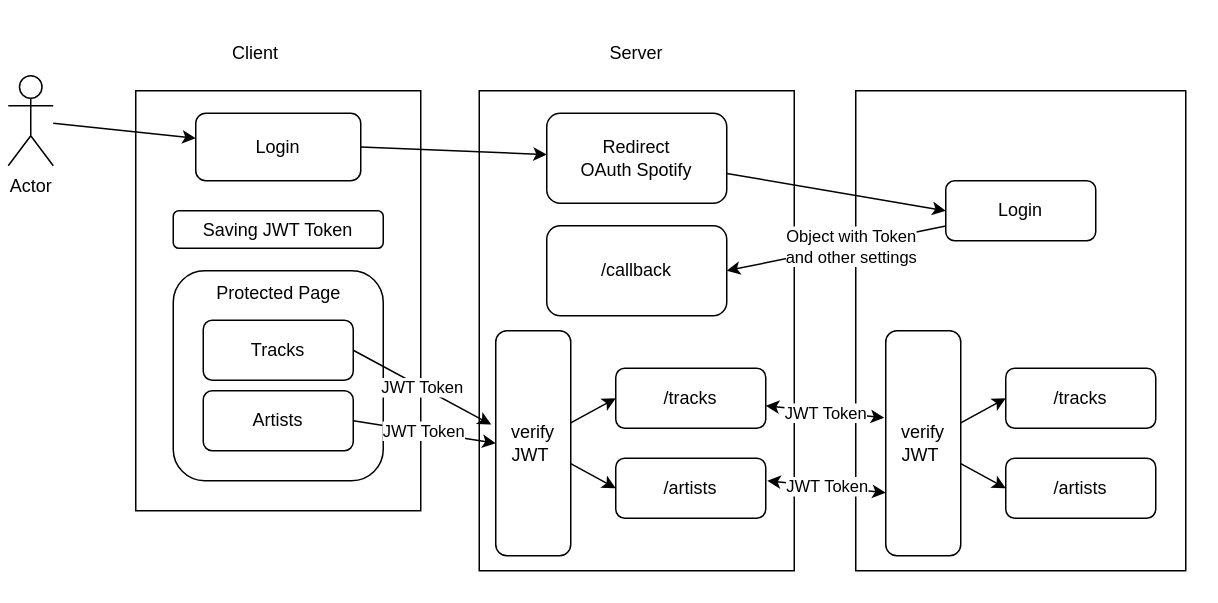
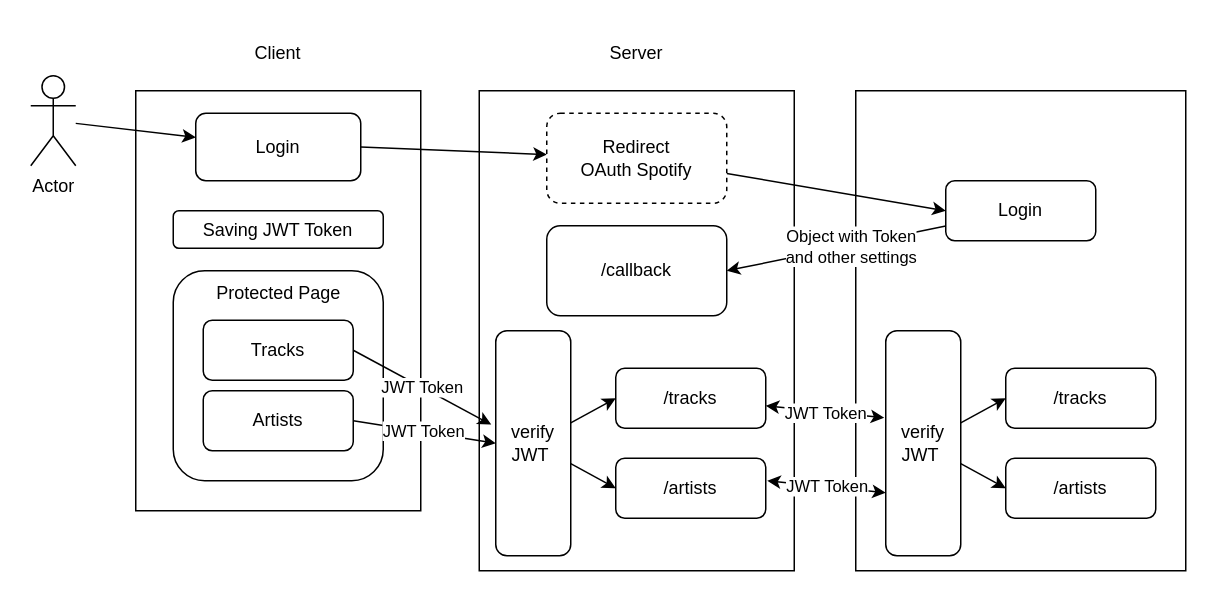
(256, 53) -> (278, 53)
(31, 121) -> (53, 121)
(637, 158) -> (637, 158)
